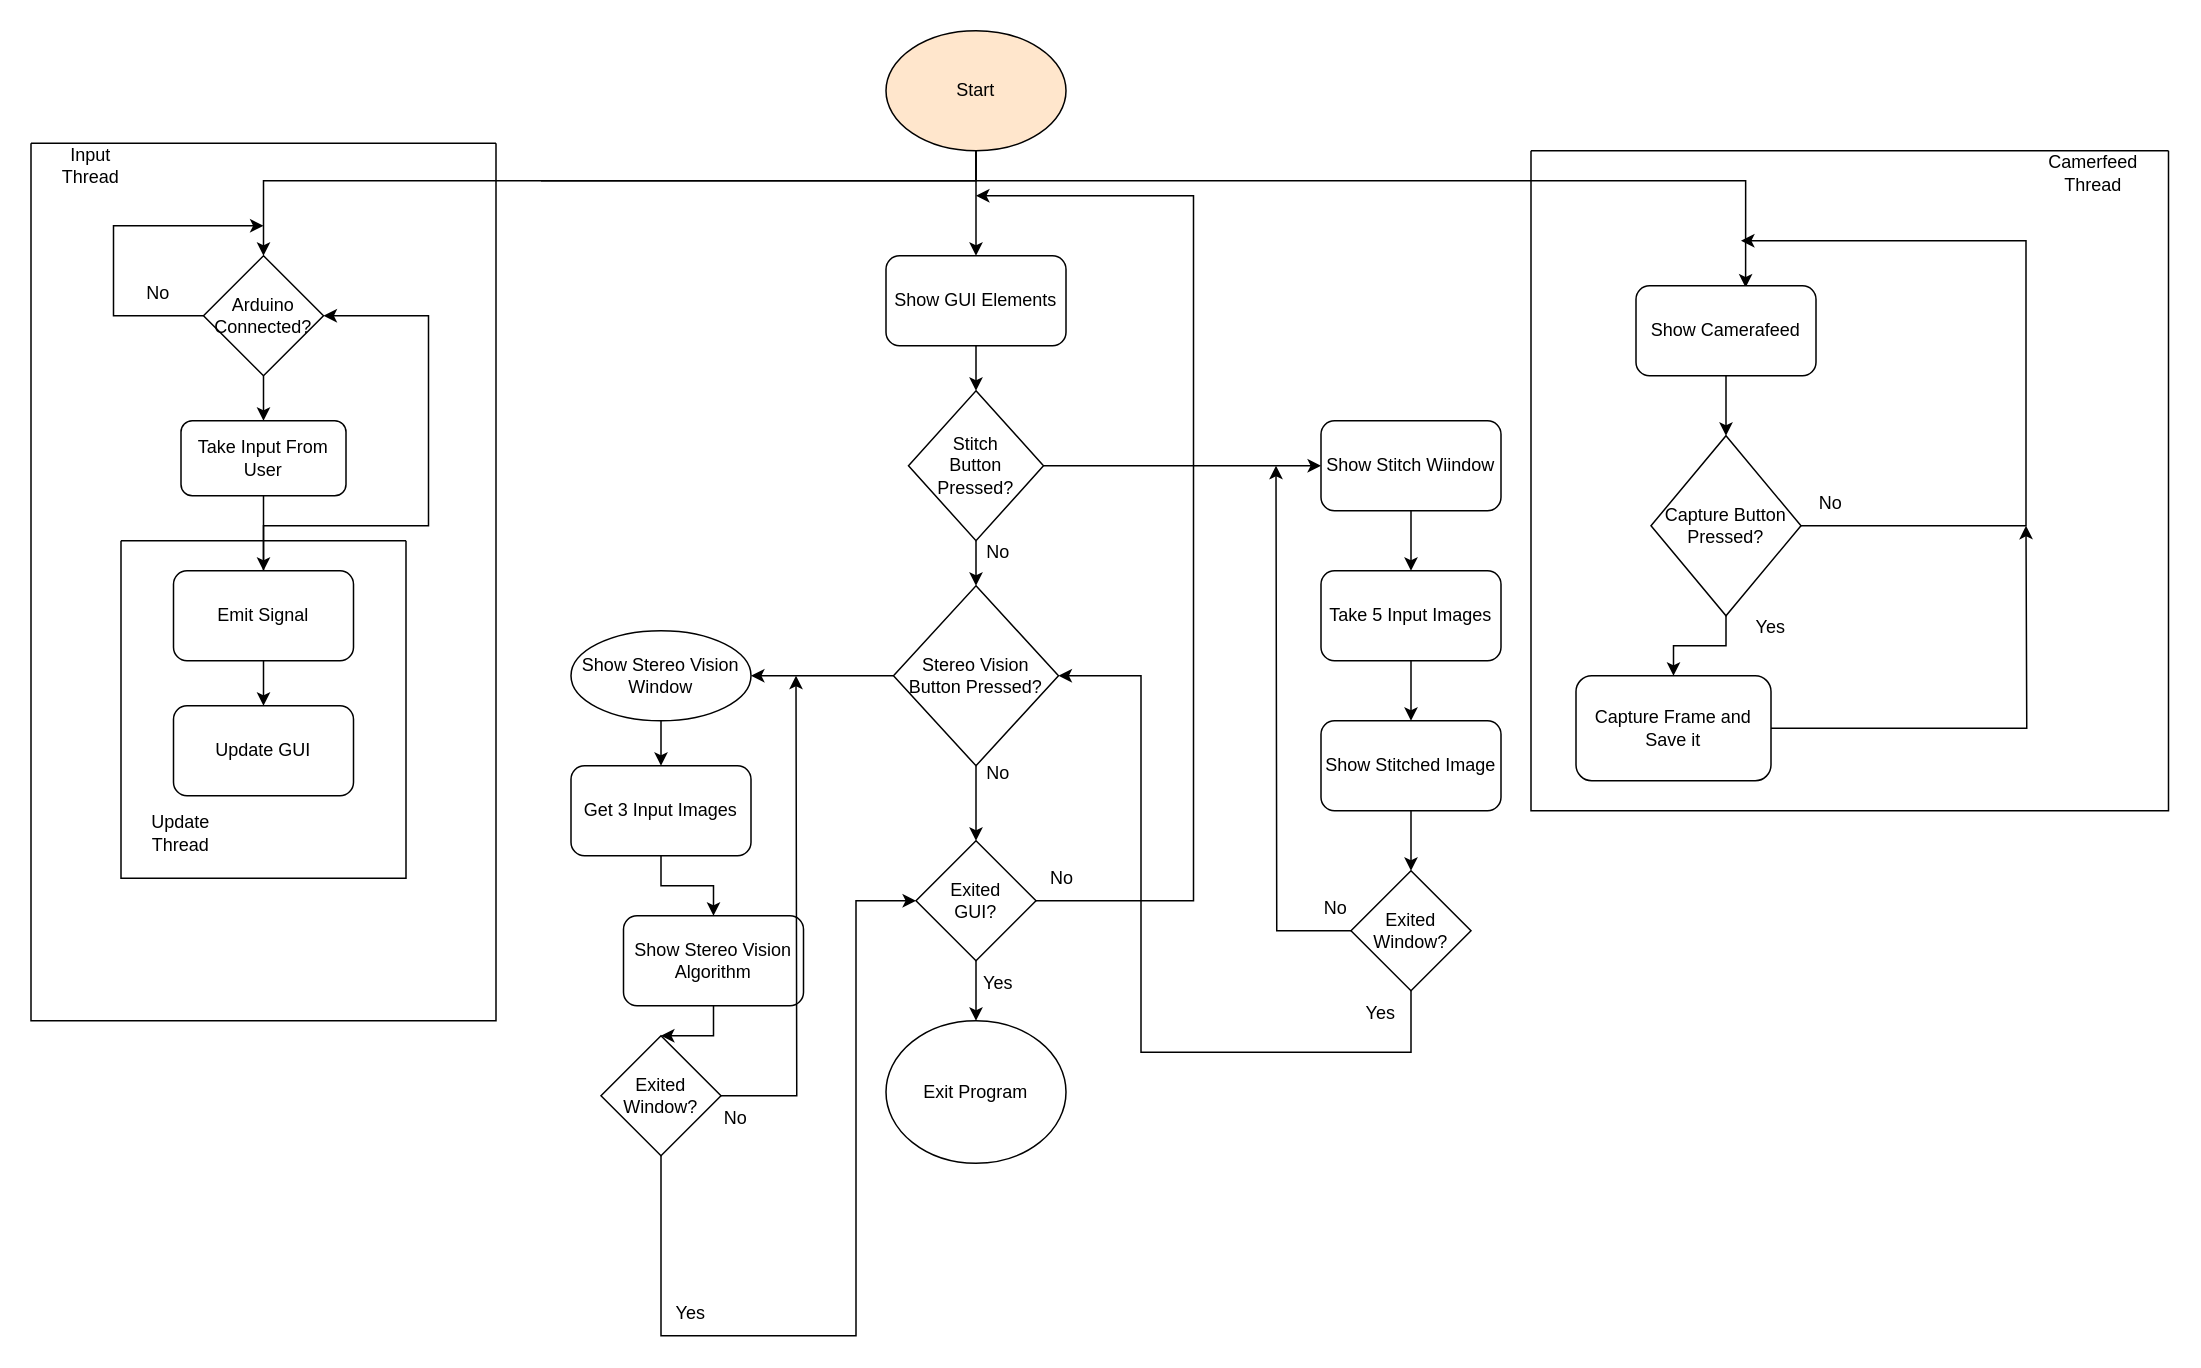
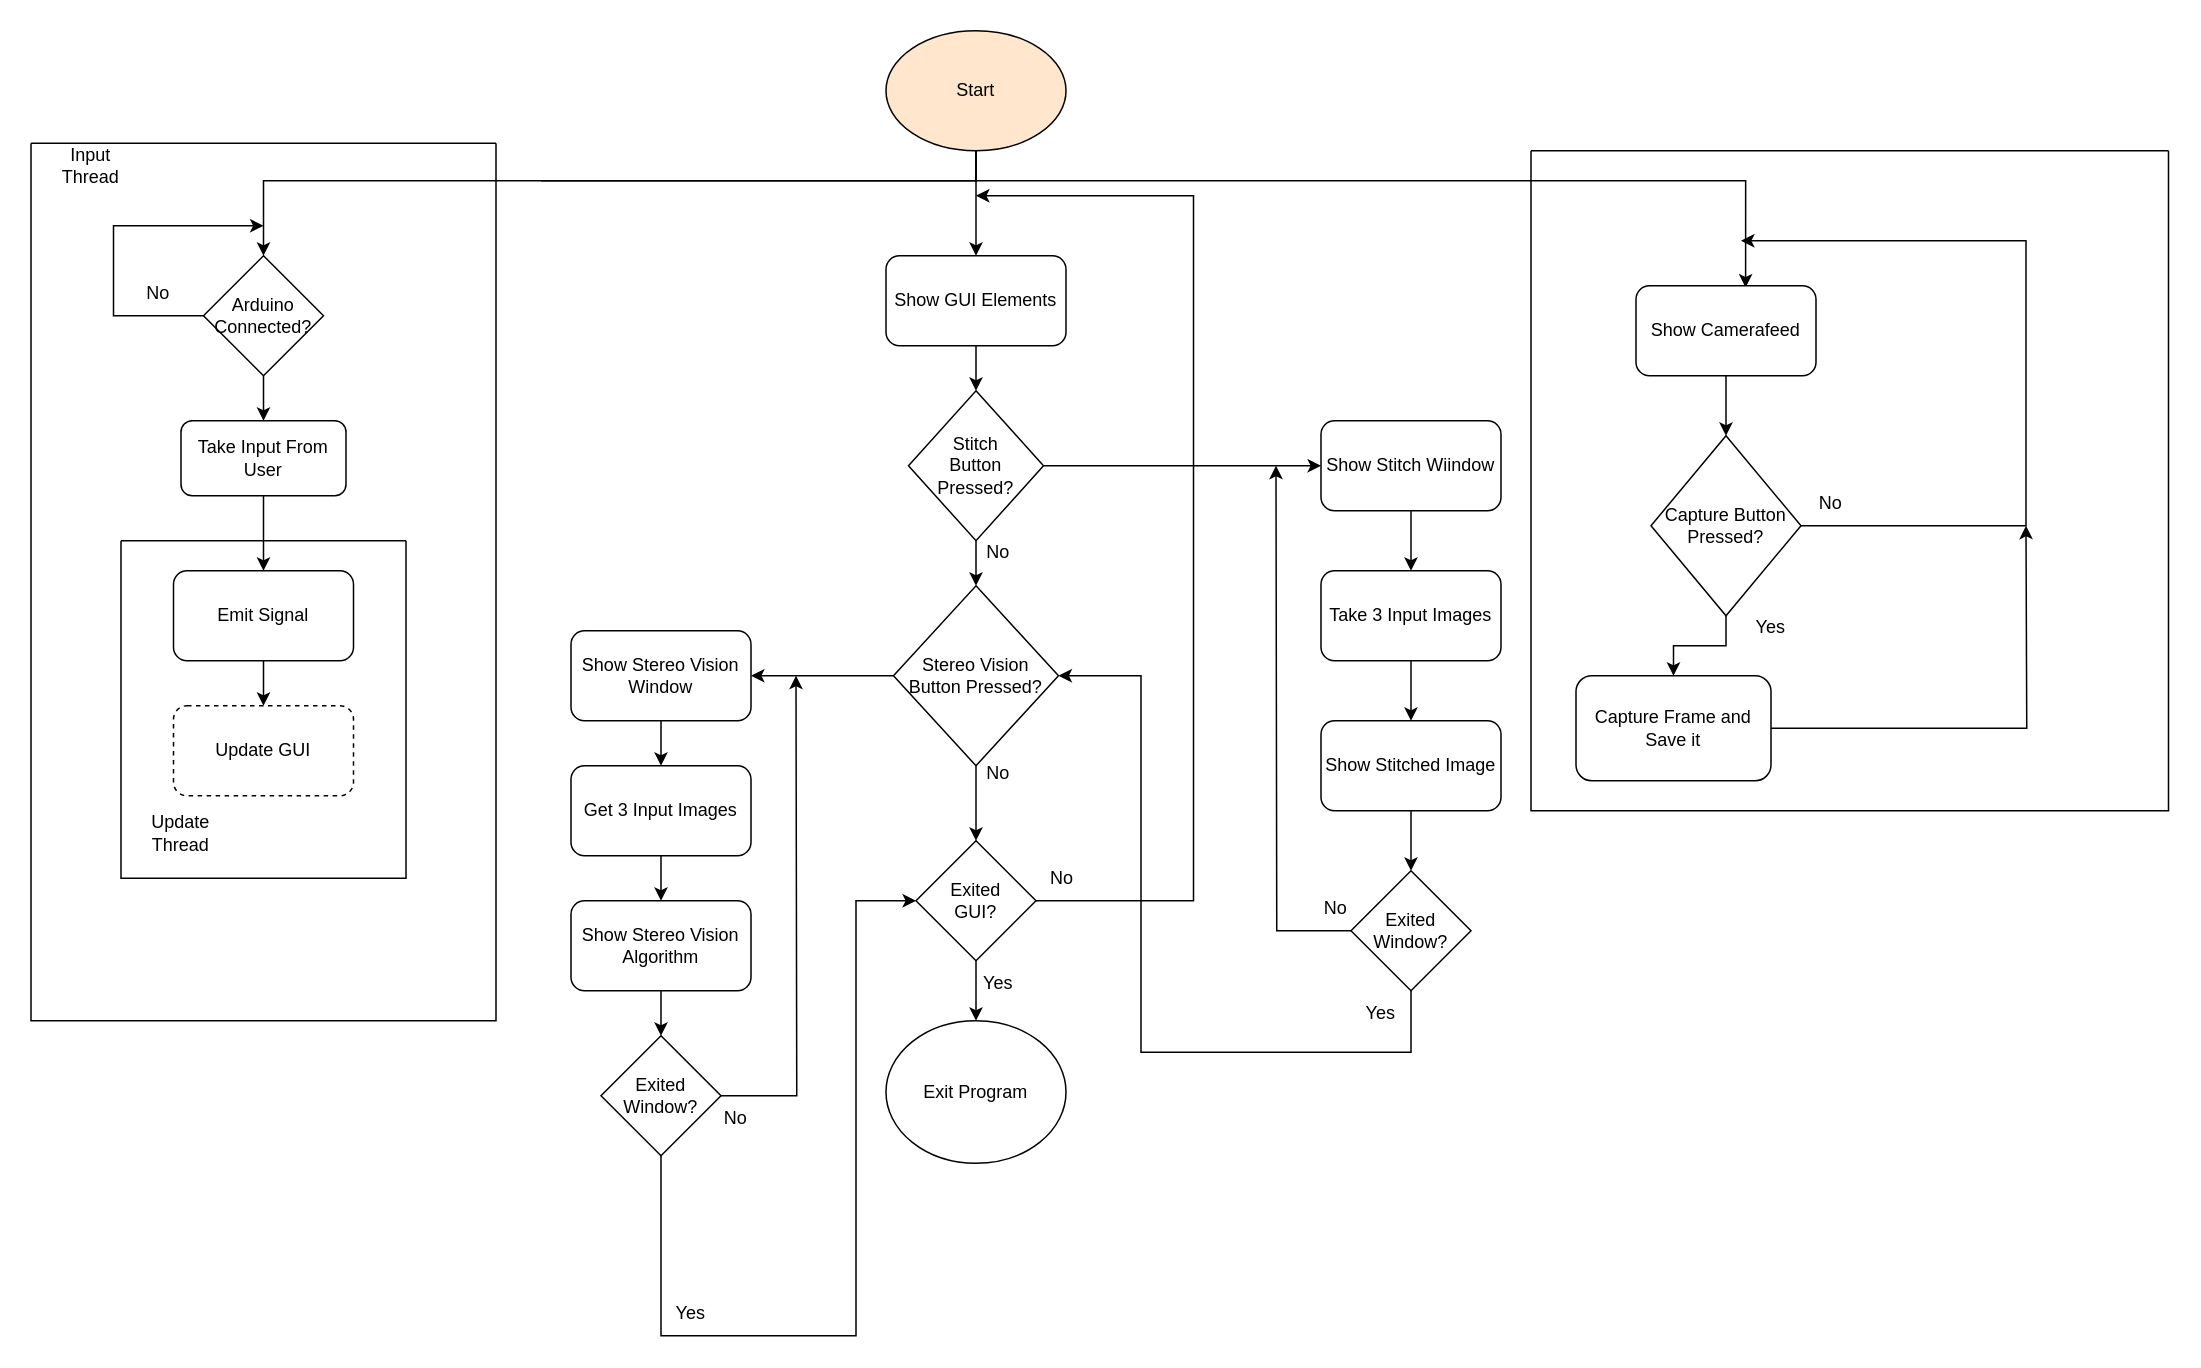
(2093, 173) -> none
(428, 455) -> none
(1411, 616) -> (1411, 616)
(661, 676) -> (661, 676)
(263, 751) -> (263, 751)
(713, 961) -> (661, 946)
